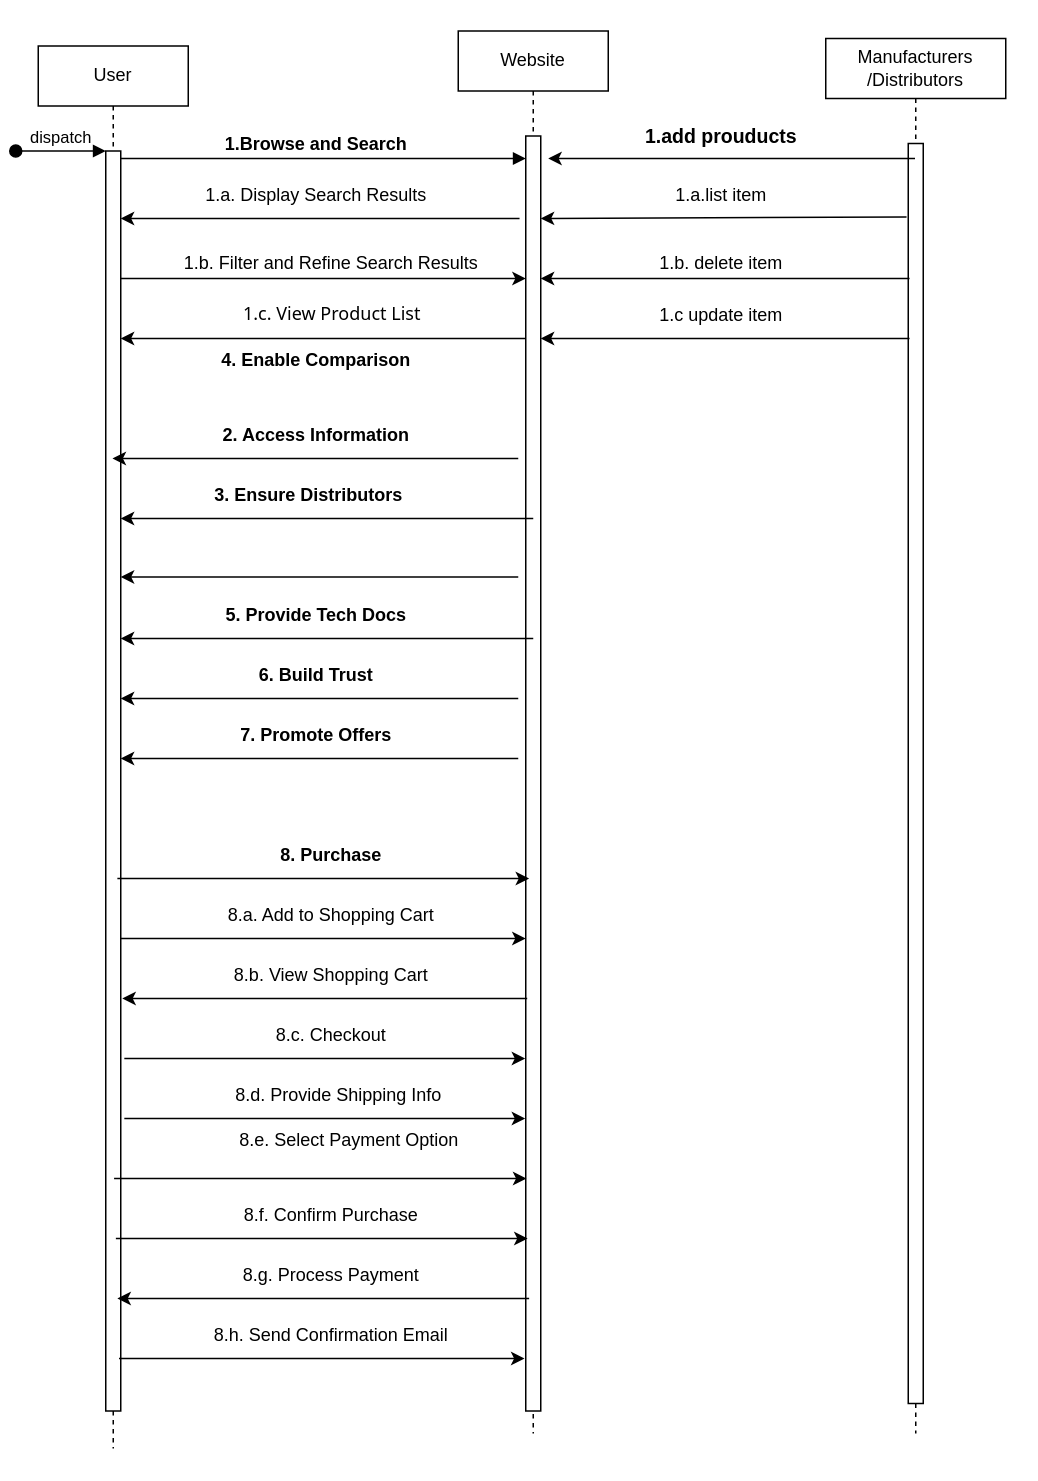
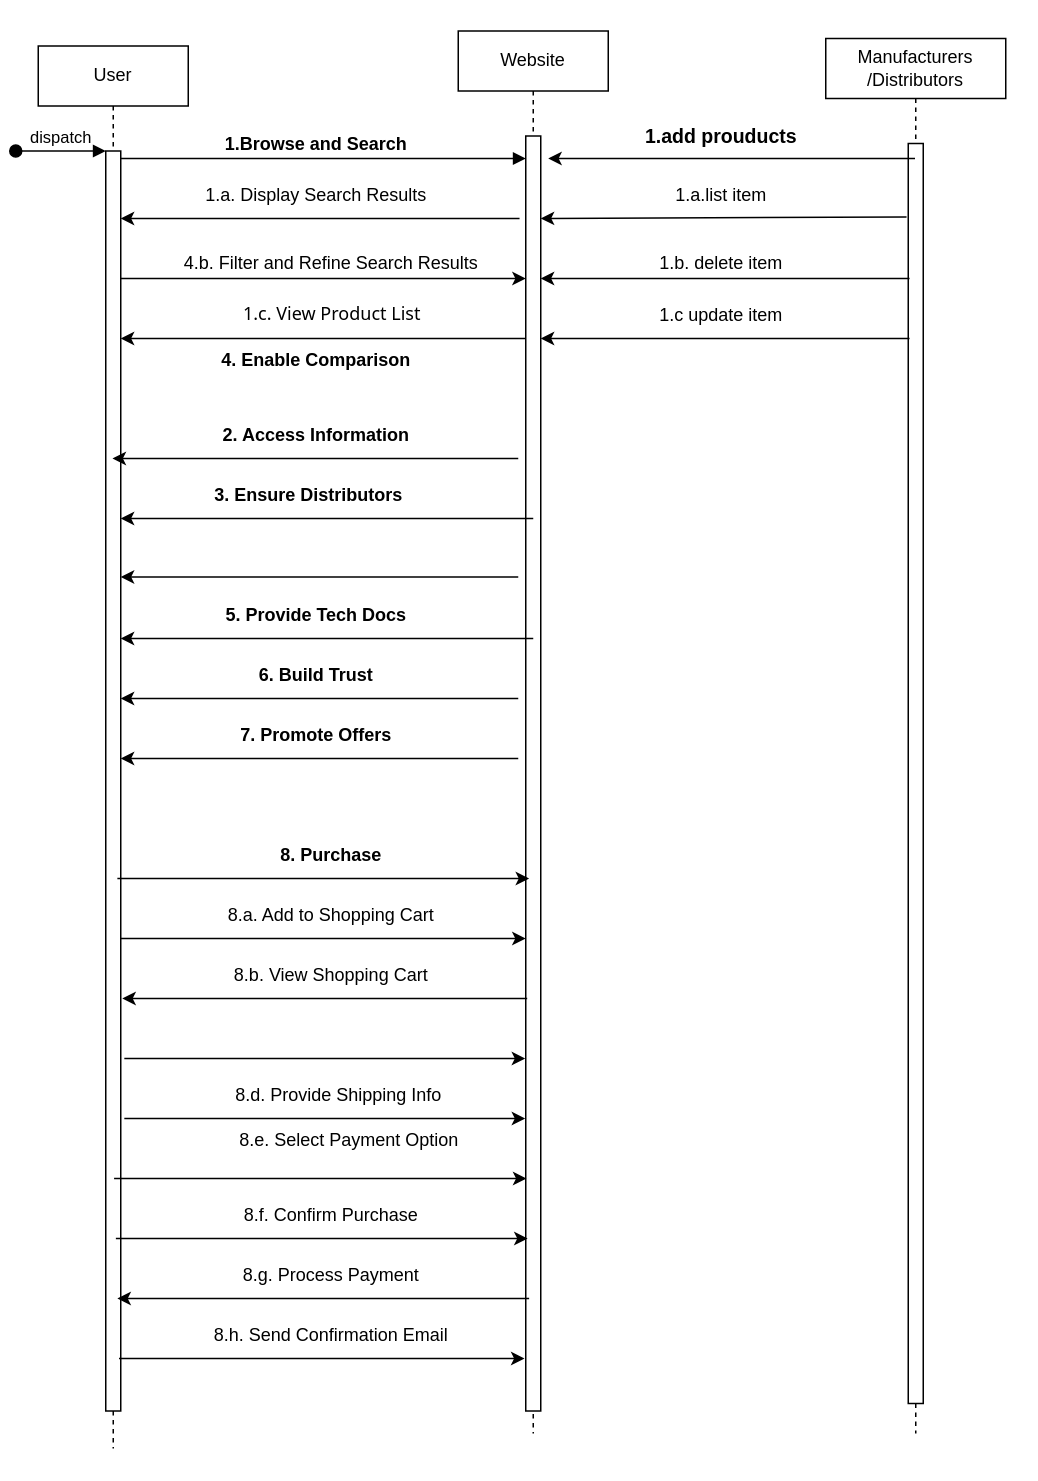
(332, 263) -> (332, 263)
(331, 1036) -> none
